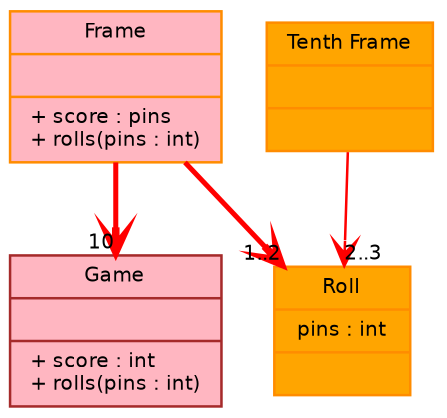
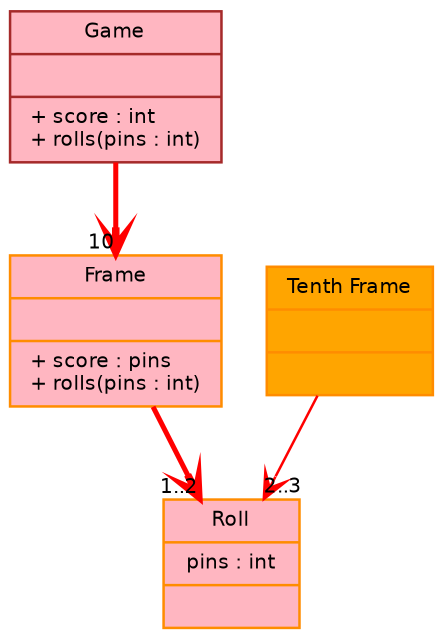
(116, 196) -> (116, 196)
(342, 331) -> (232, 564)
